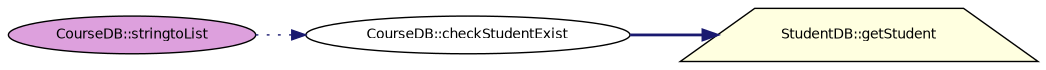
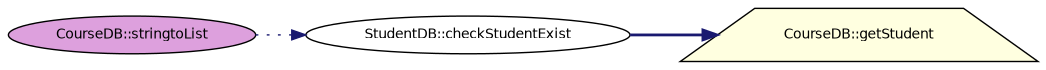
(468, 35) -> (468, 35)
(859, 35) -> (859, 35)
